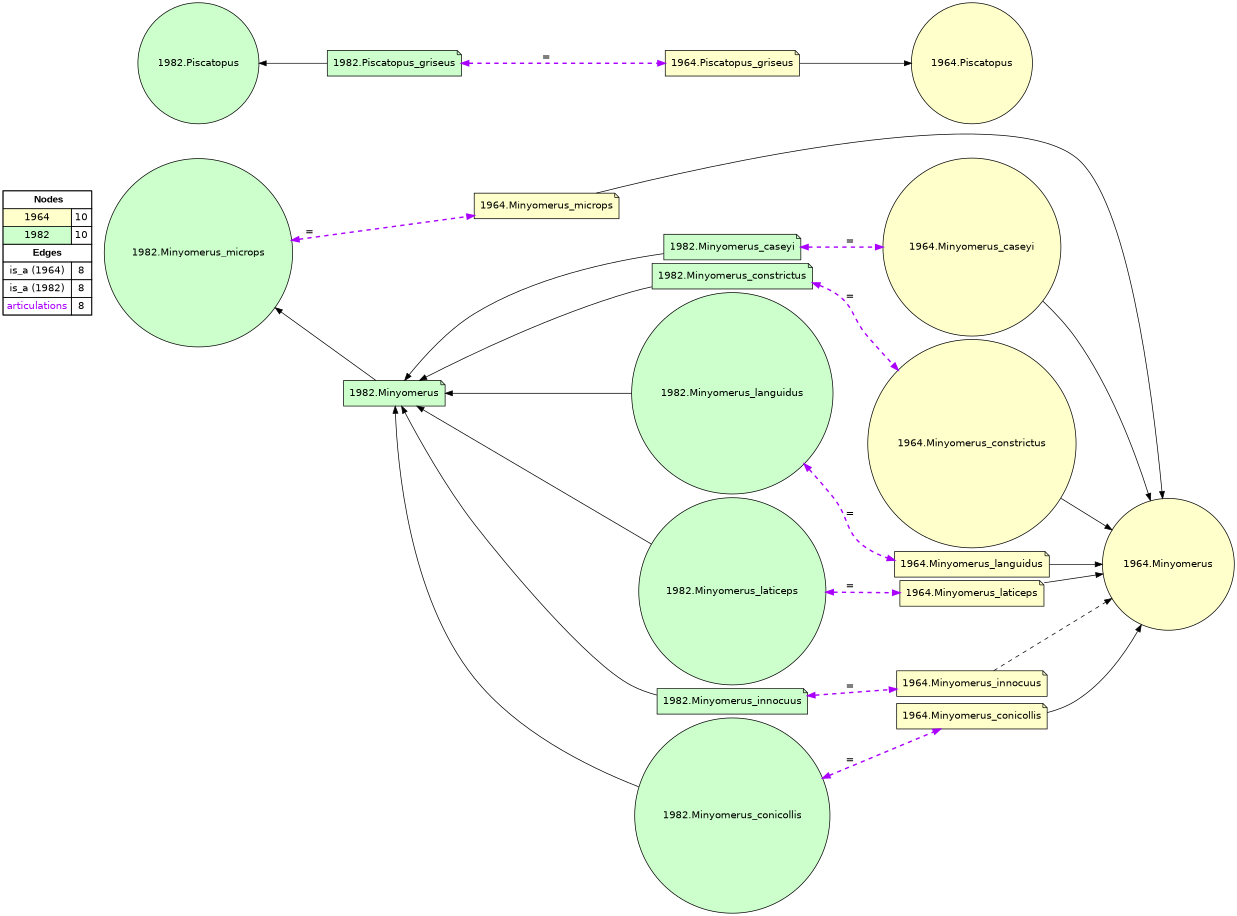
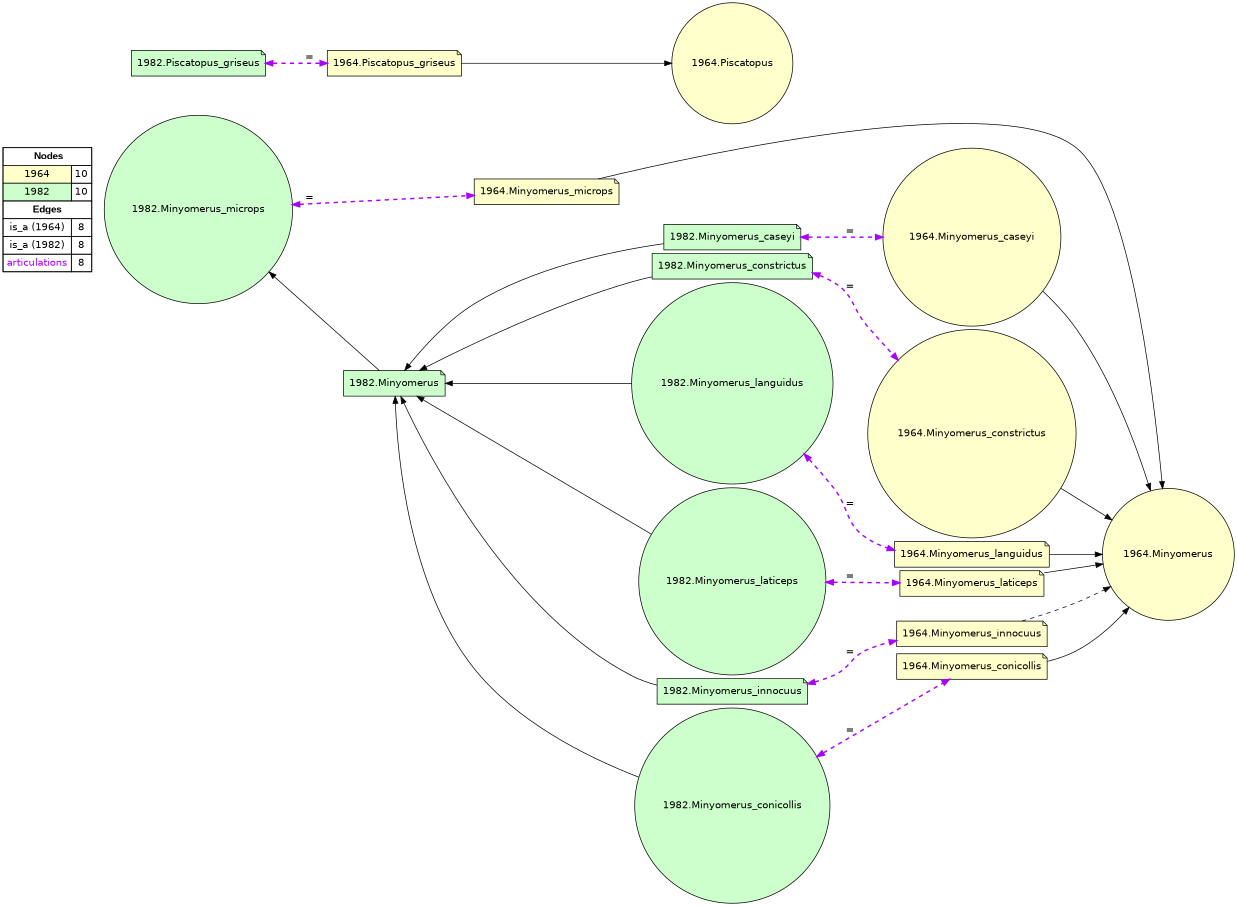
(198, 63) -> none
